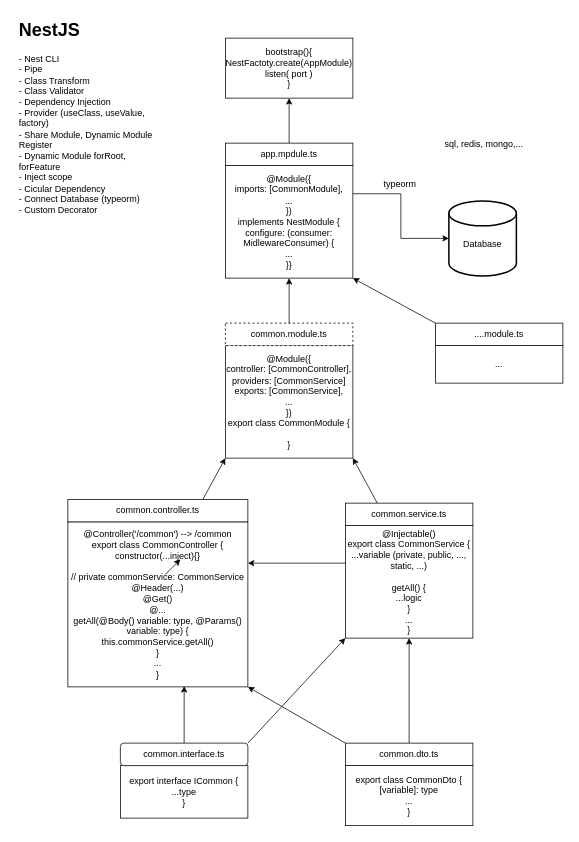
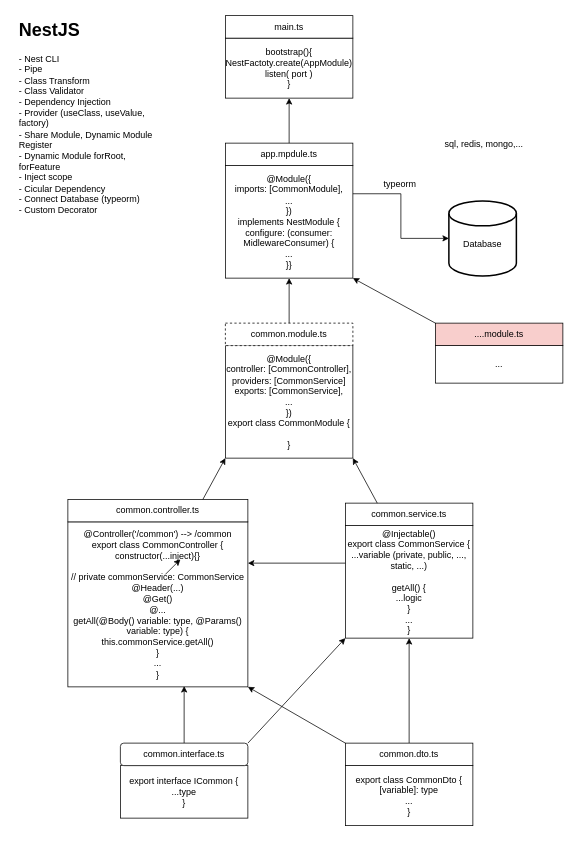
none -> (289, 27)
(499, 334) -> (499, 334)
